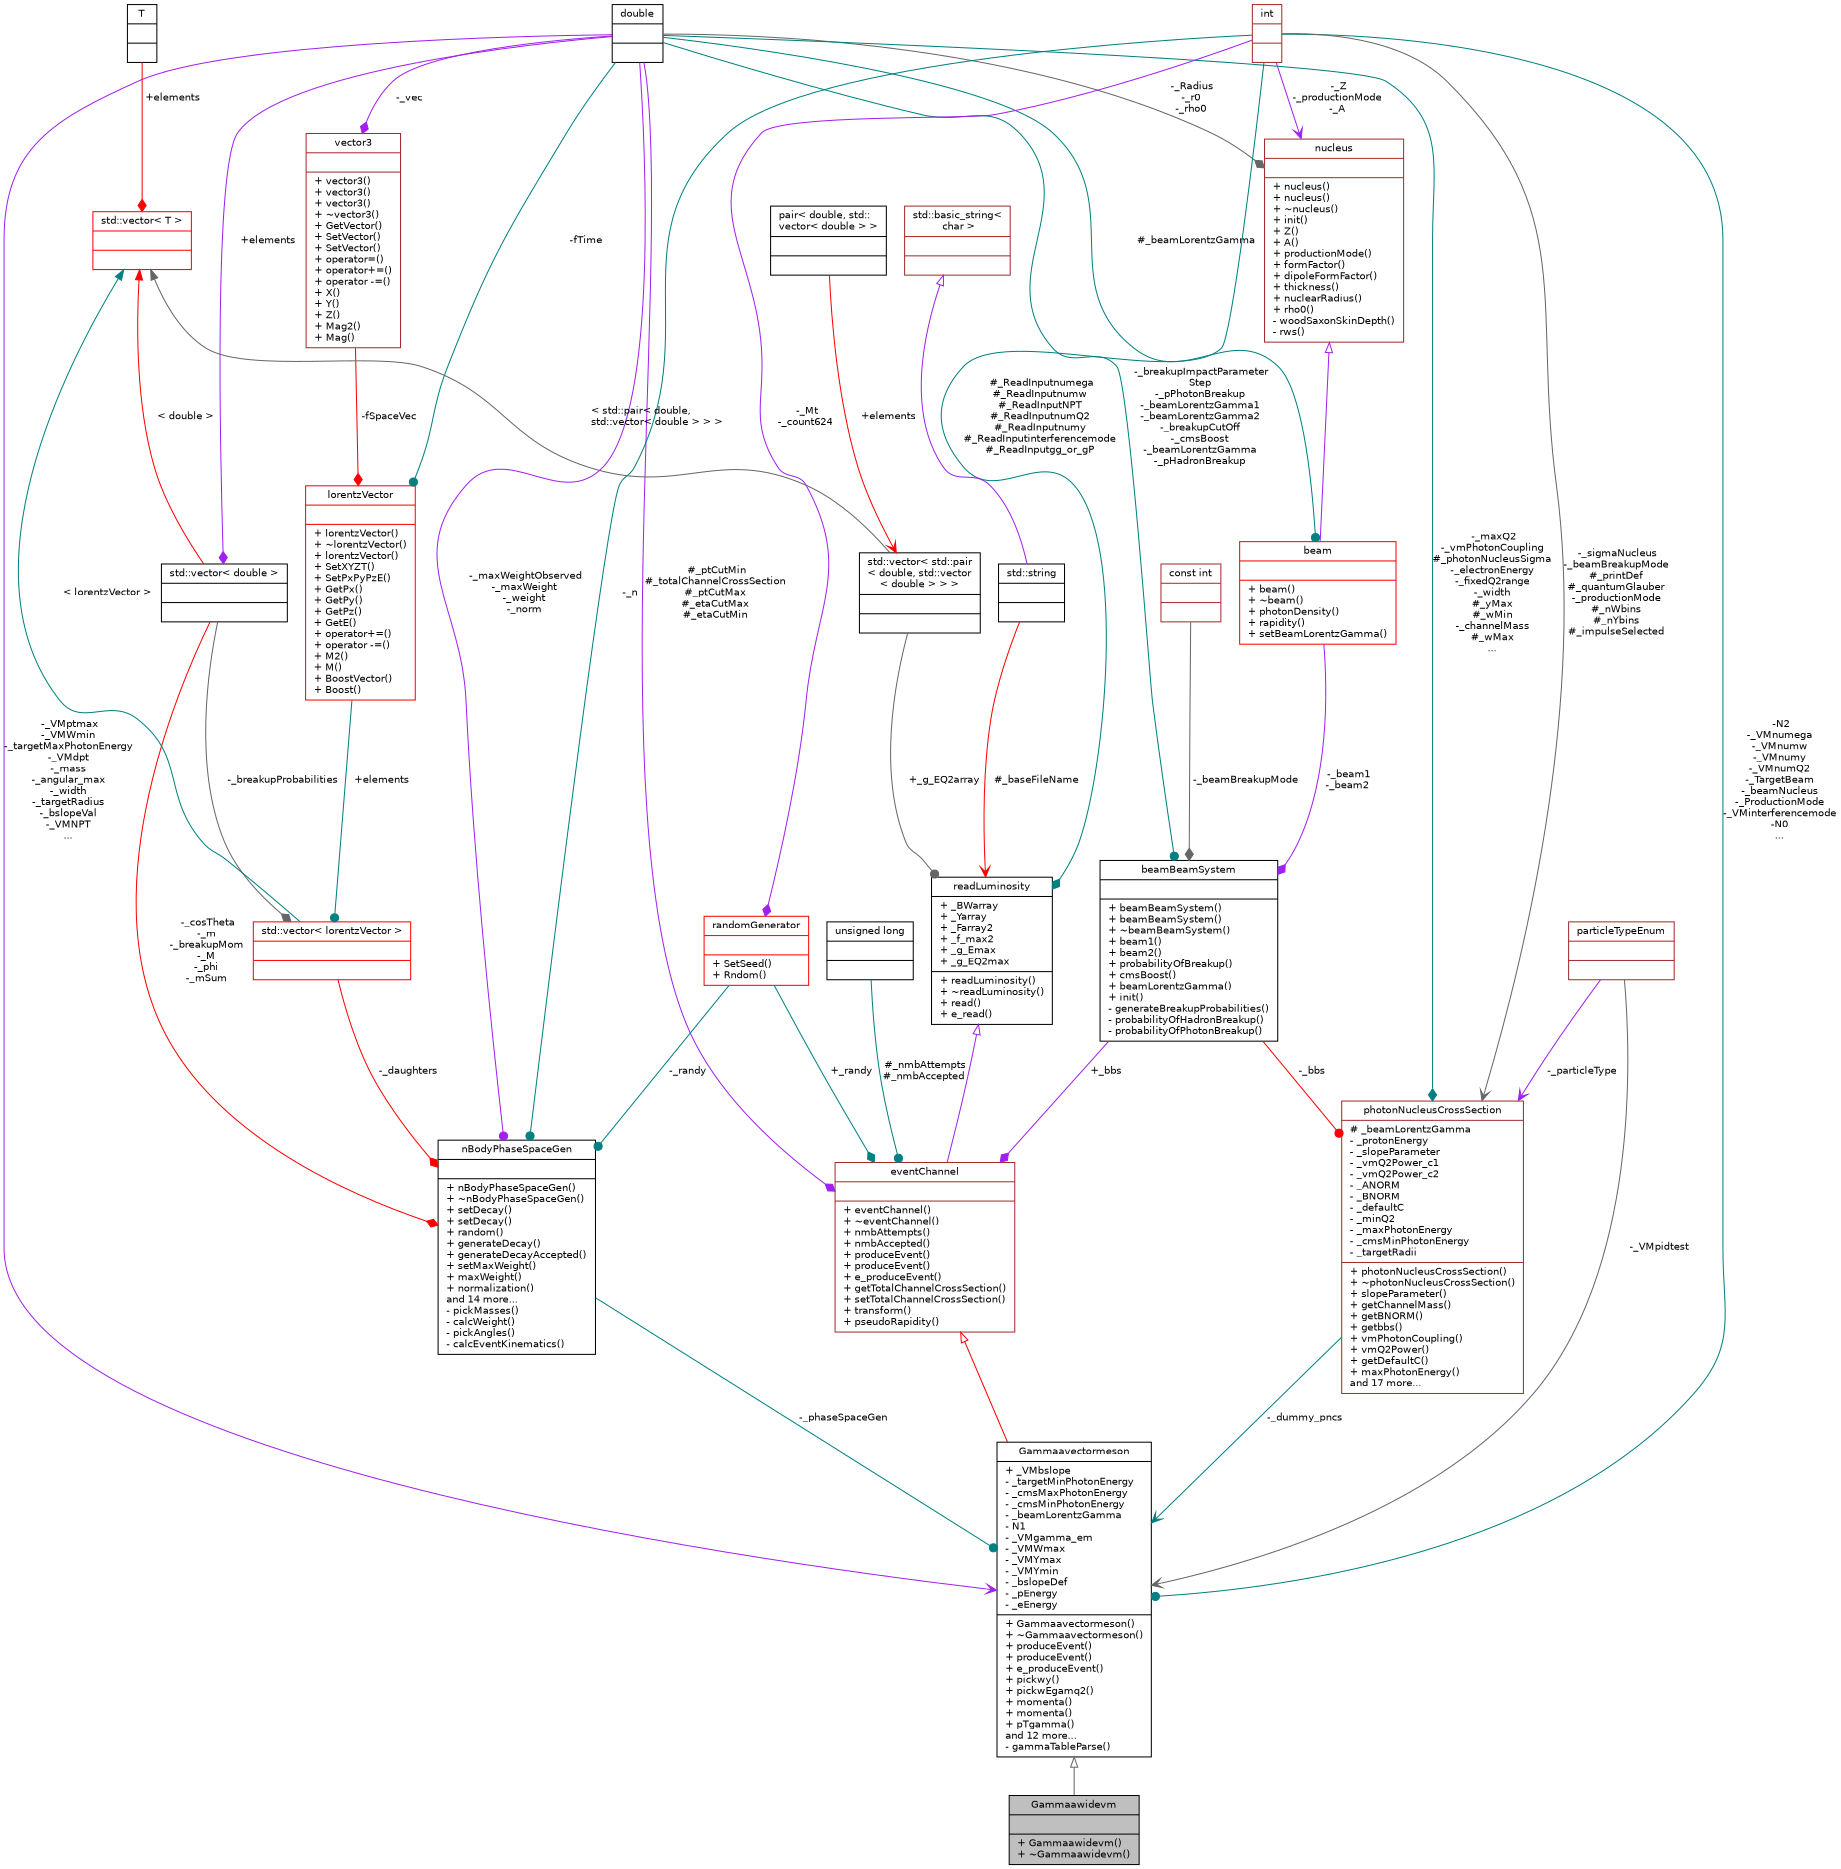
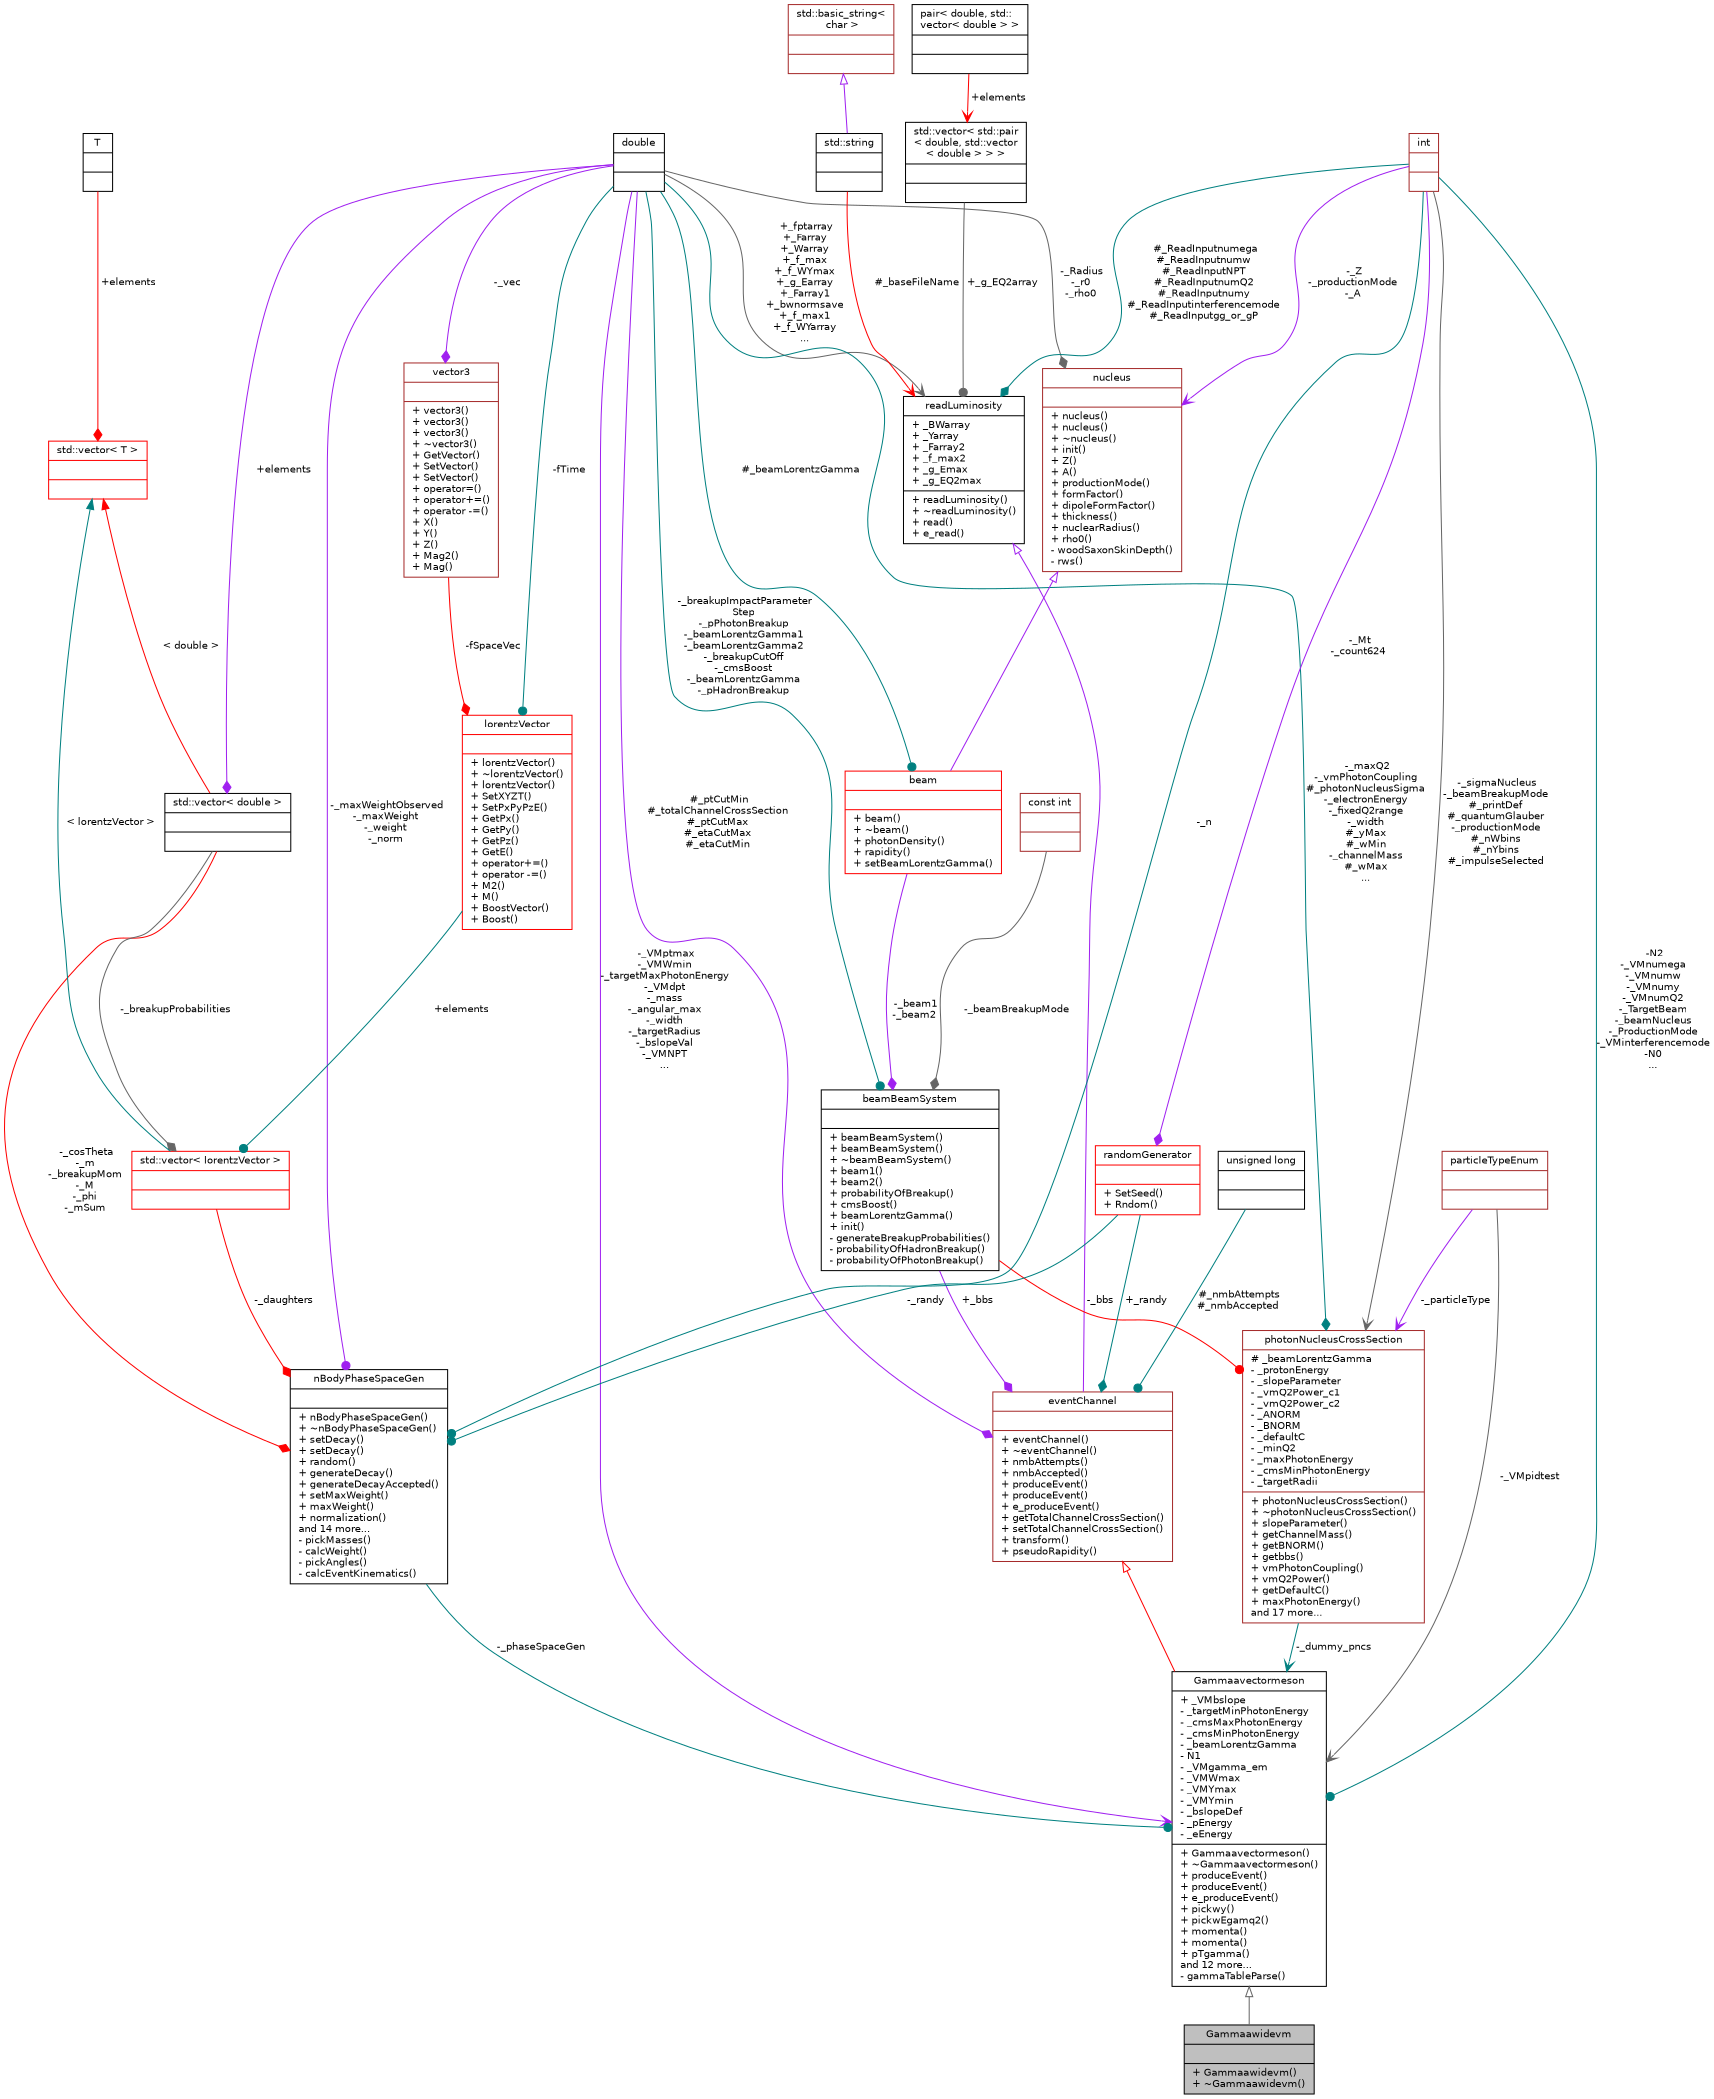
none -> (752, 327)
(514, 425) -> none
